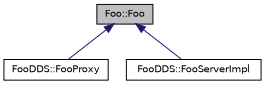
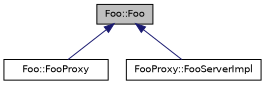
(56, 70) -> (56, 70)
(194, 70) -> (194, 70)
